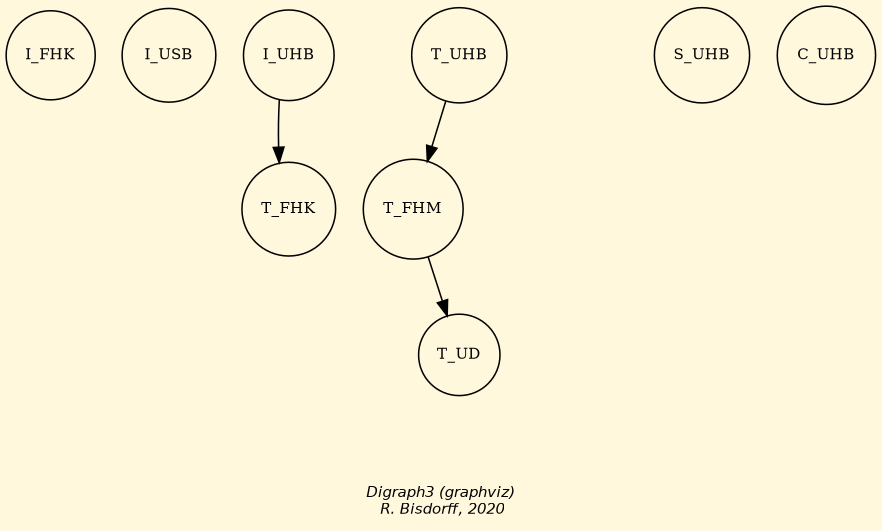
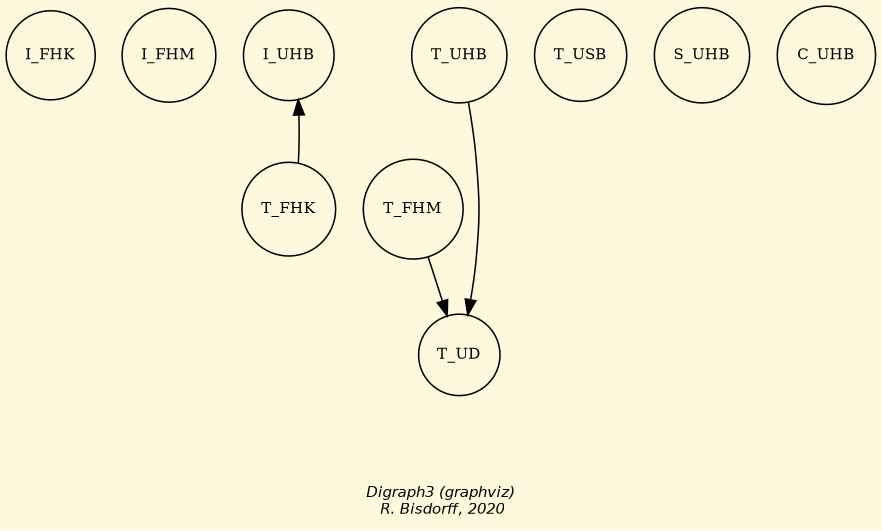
(169, 55) -> (169, 55)
none -> (581, 55)
(278, 123) -> (299, 139)
(439, 124) -> (479, 201)
